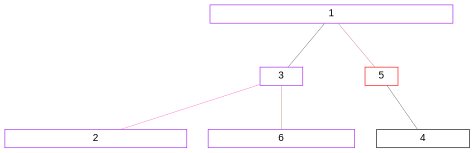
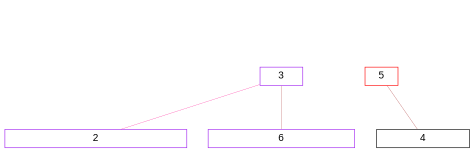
(331, 14) -> none
(402, 107) -> (402, 107)
